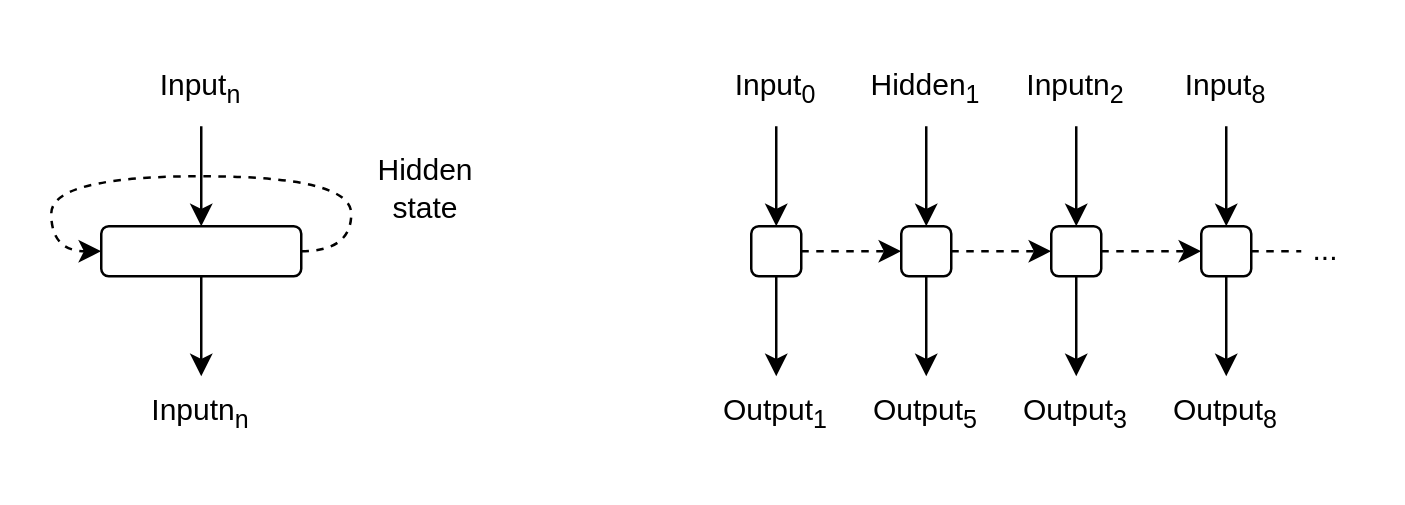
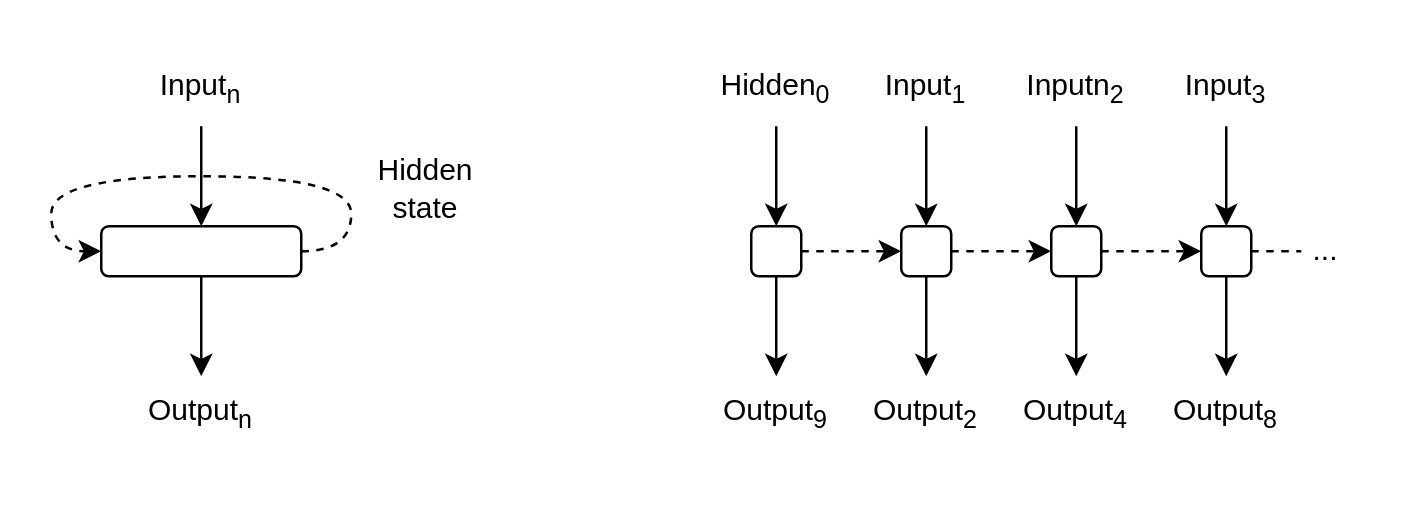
(776, 89) -> (776, 89)
(926, 89) -> (926, 89)
(1226, 89) -> (1226, 89)
(201, 414) -> (201, 414)
(776, 414) -> (776, 414)
(926, 414) -> (926, 414)
(1076, 414) -> (1076, 414)
